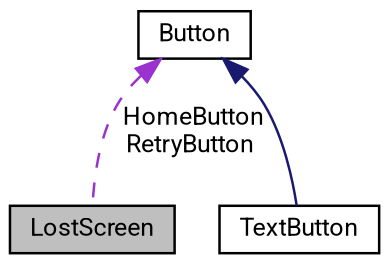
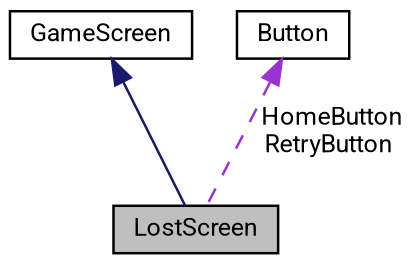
none -> (101, 35)
(299, 229) -> none
